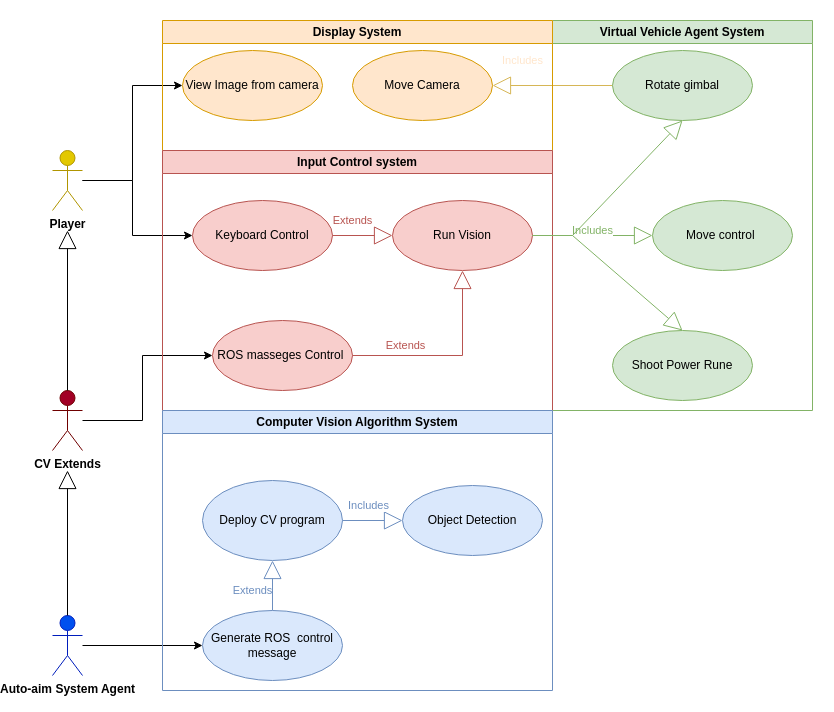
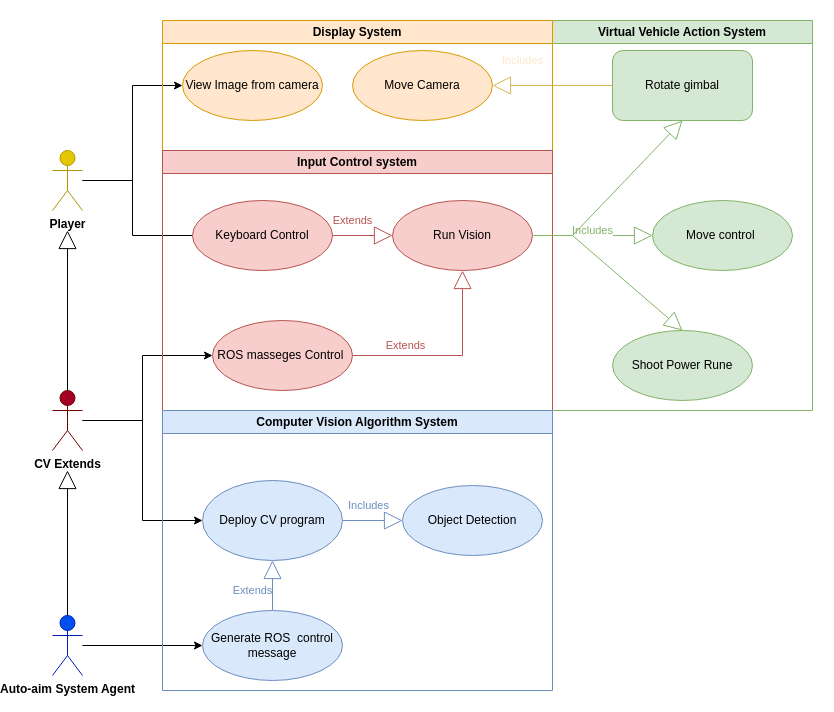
(683, 33) -> (683, 33)
(683, 86) -> (683, 86)
(184, 236) -> (186, 236)
none -> (143, 498)
